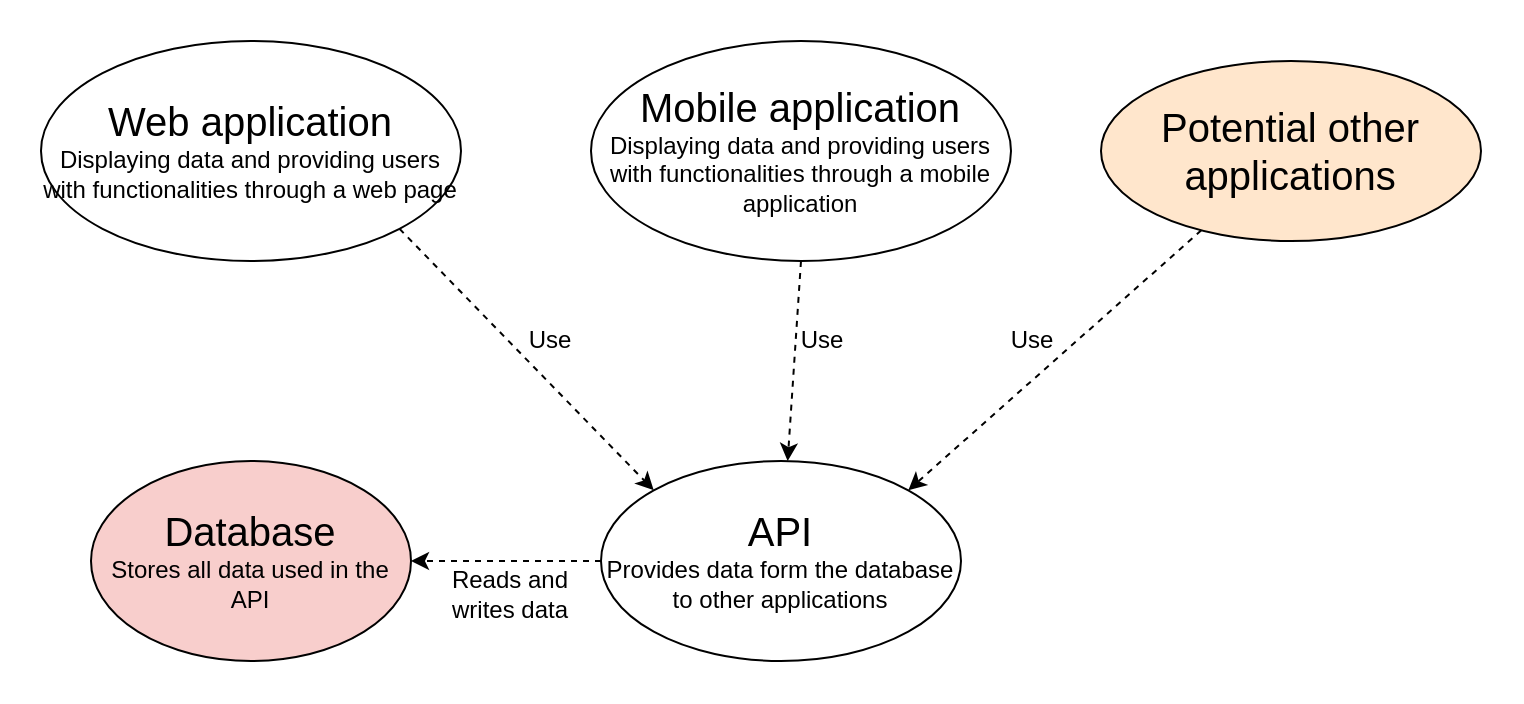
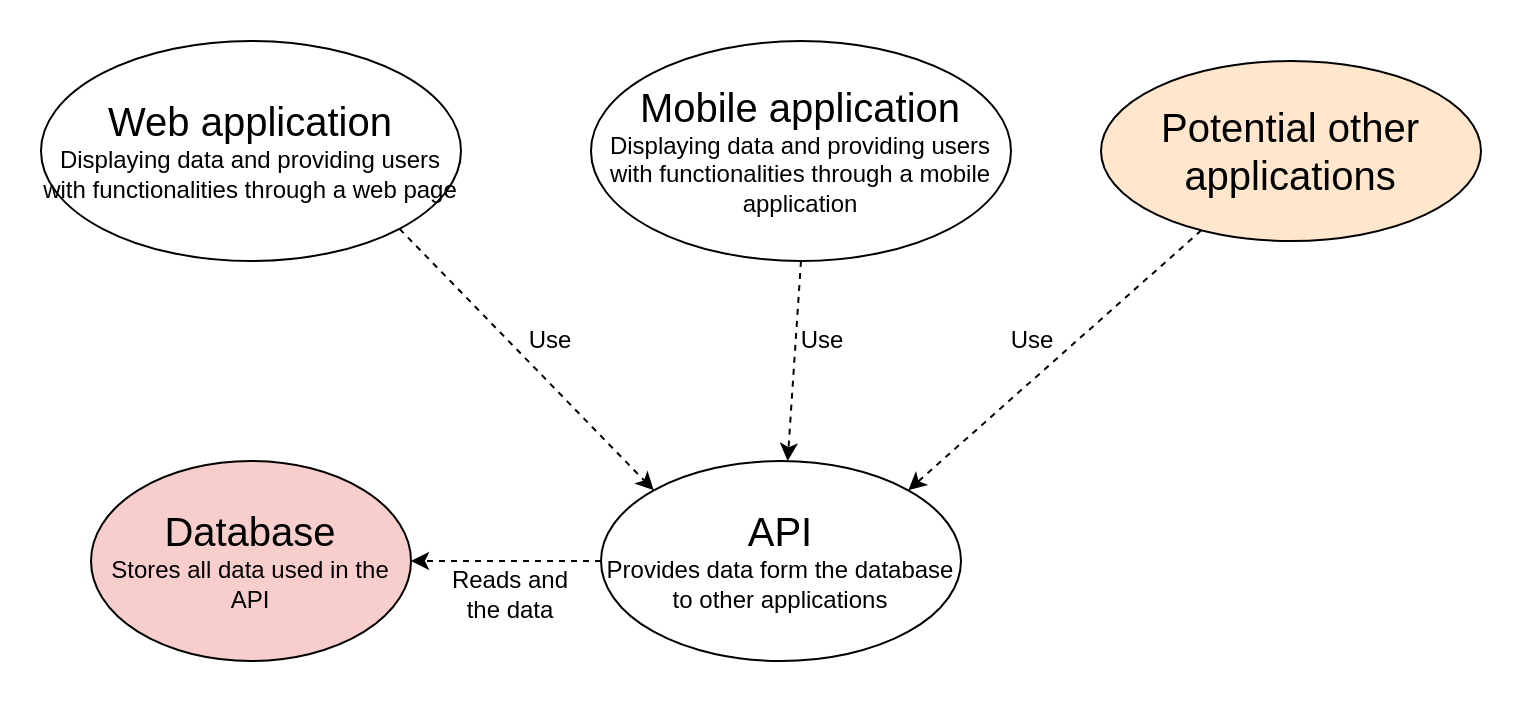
(511, 595) -> (511, 595)
